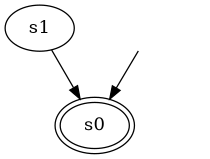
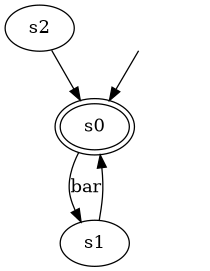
none -> (40, 28)
none -> (69, 181)
